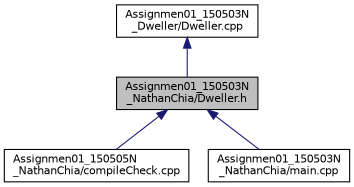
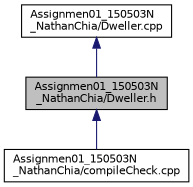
(187, 21) -> (97, 21)
(97, 166) -> (97, 166)
(279, 166) -> none
